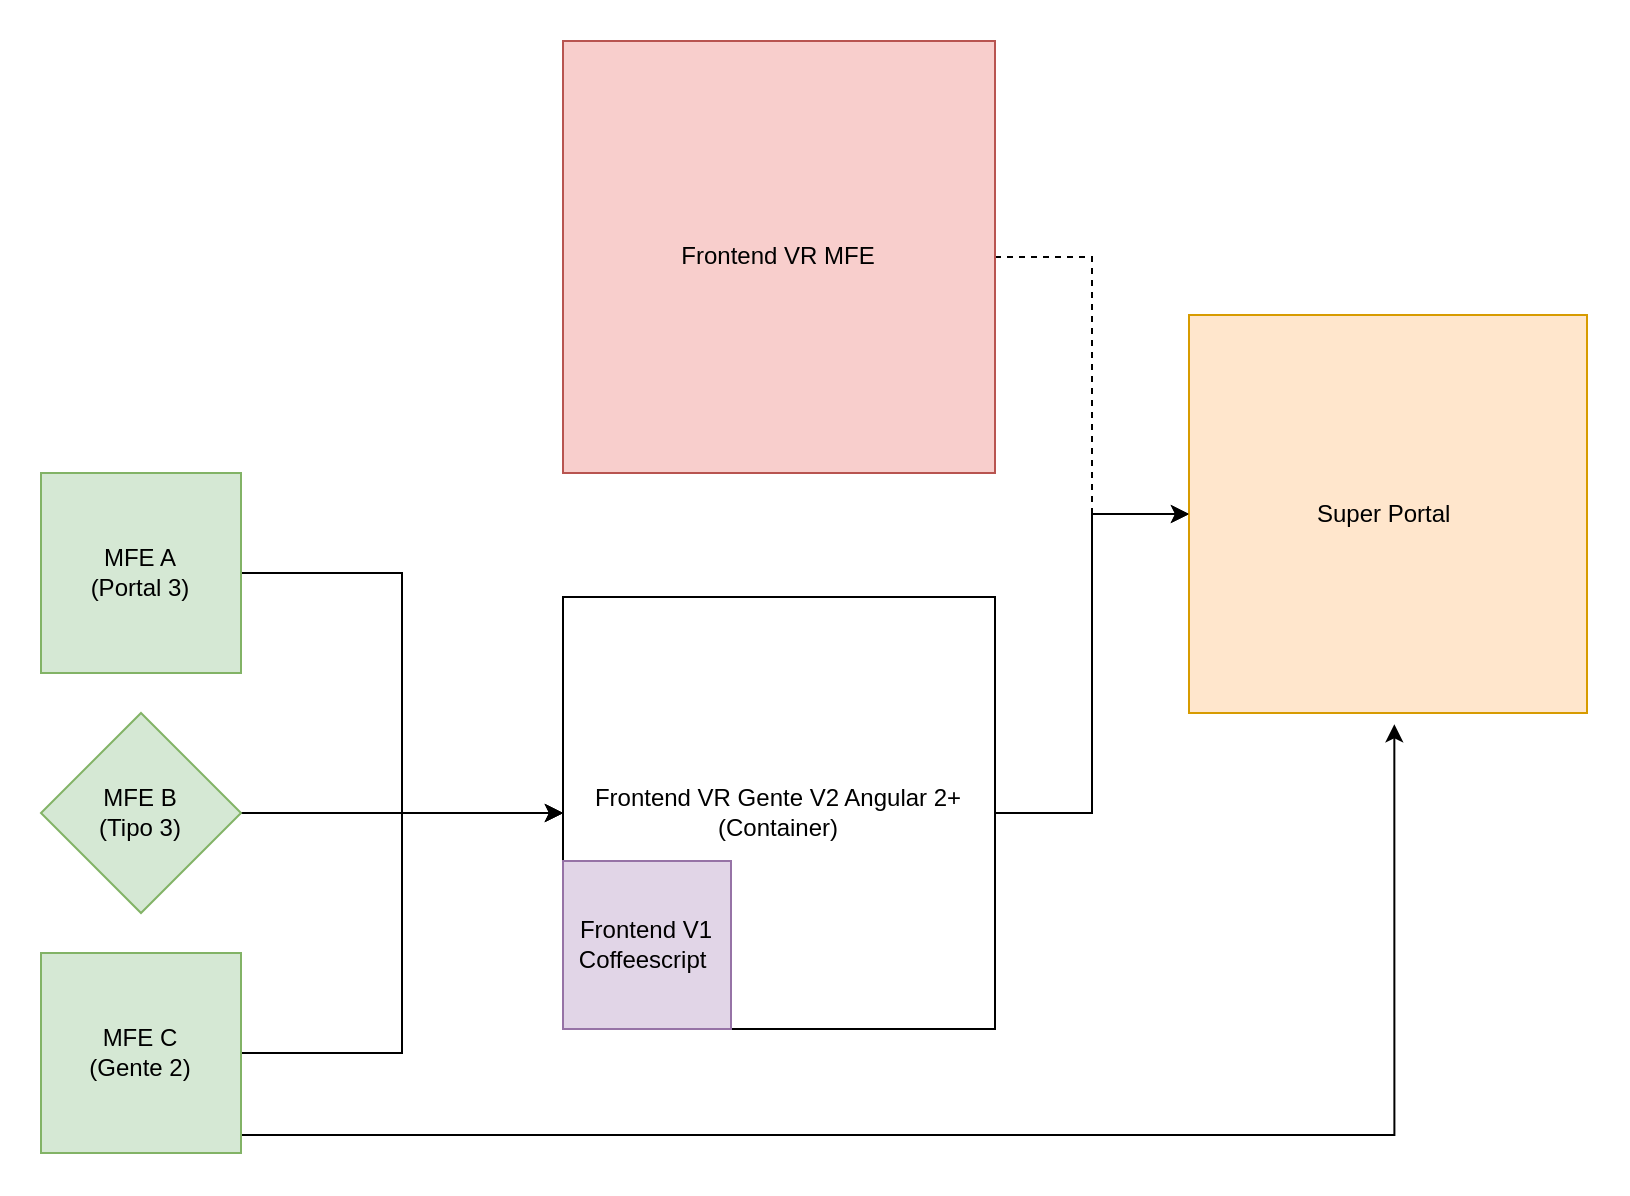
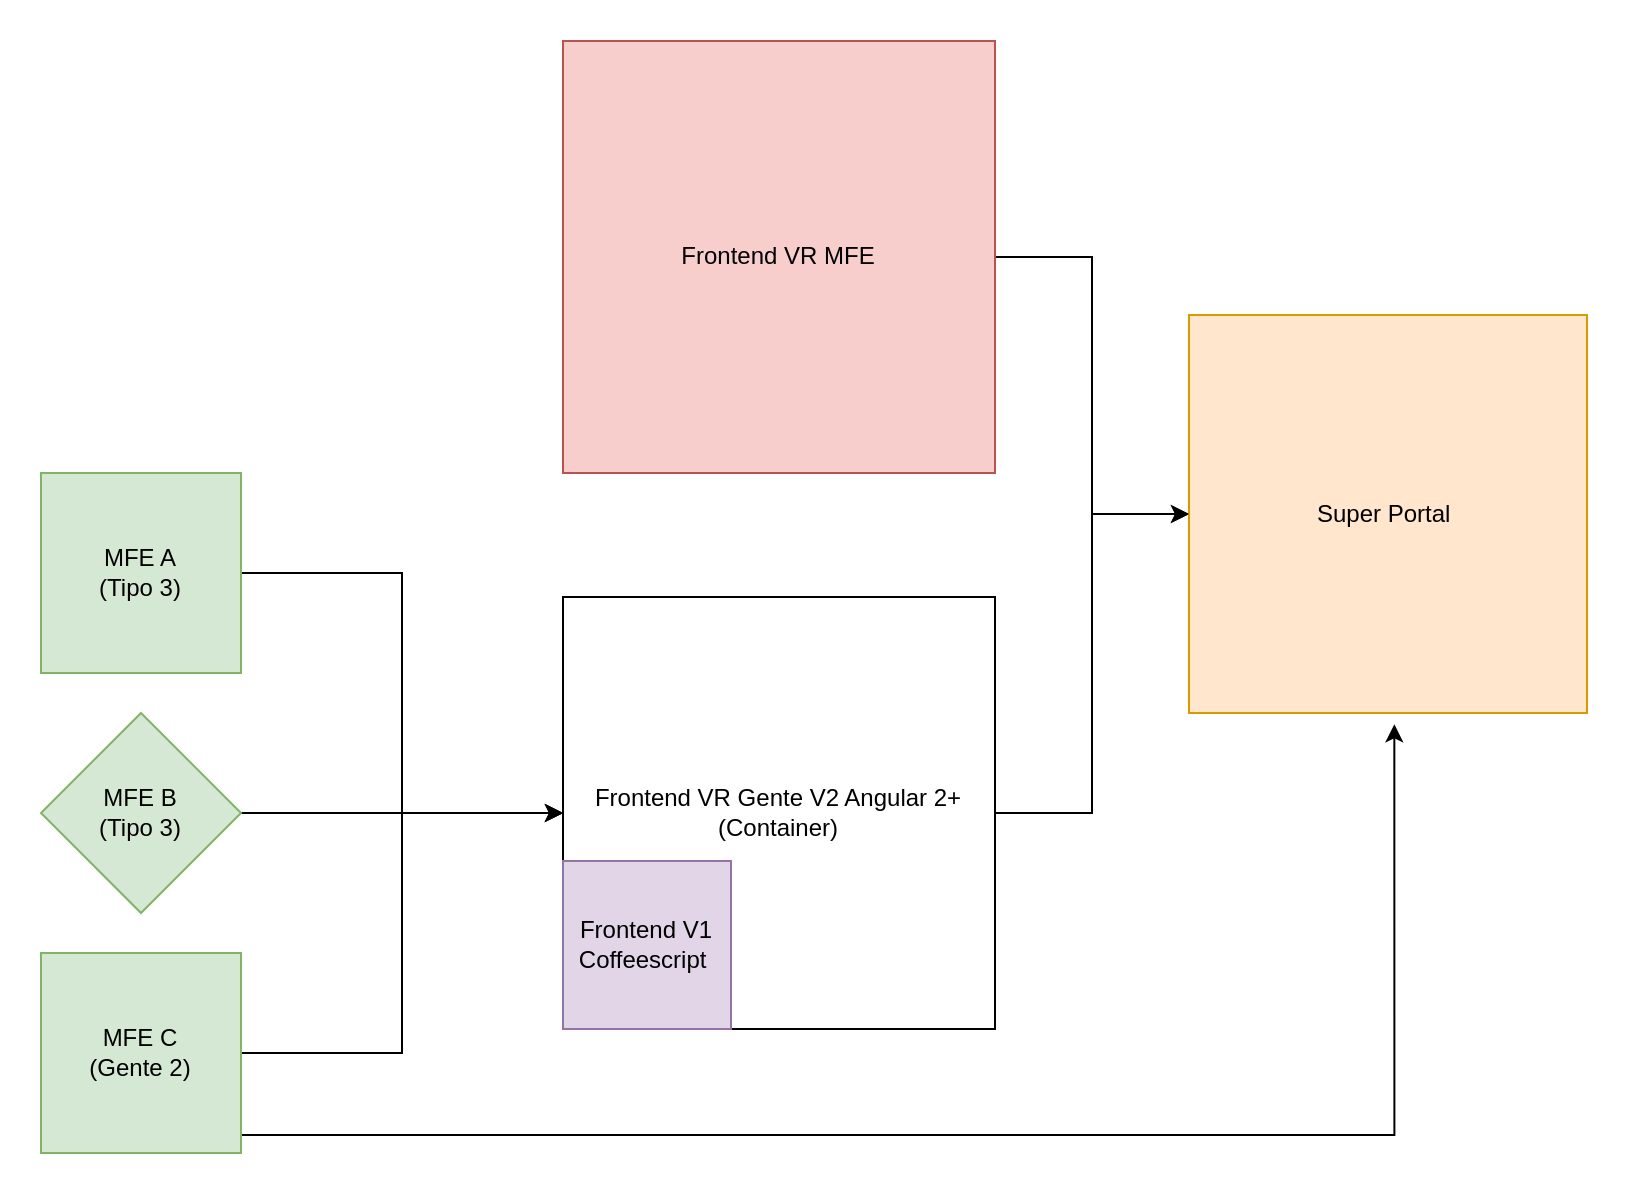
(1092, 336) -> (1092, 336)
(141, 573) -> (141, 573)
